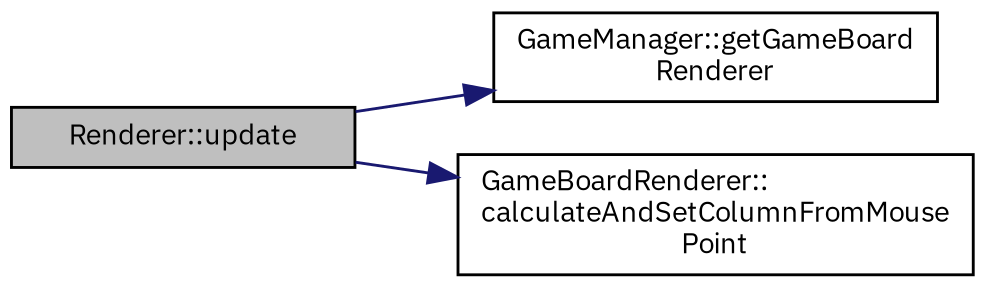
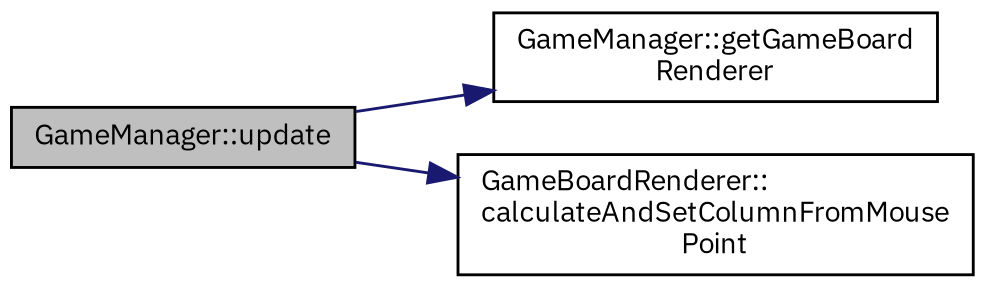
(183, 137) -> (183, 137)
